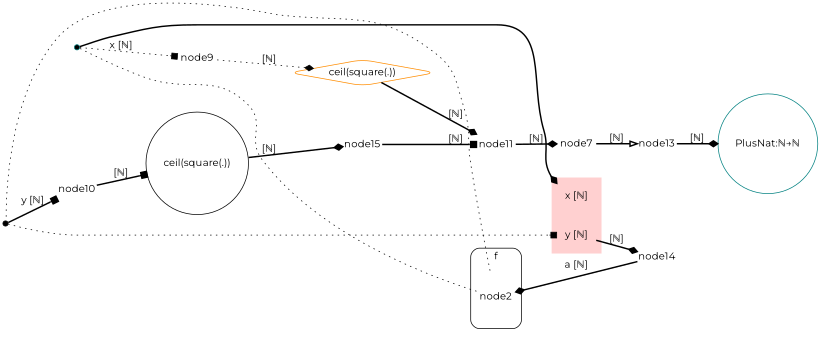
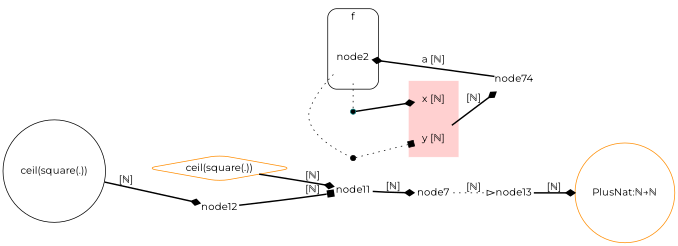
(197, 58) -> none
(363, 144) -> (220, 207)
(613, 144) -> (470, 193)
(768, 144) -> (625, 193)
(77, 189) -> none
(657, 257) -> (514, 79)
